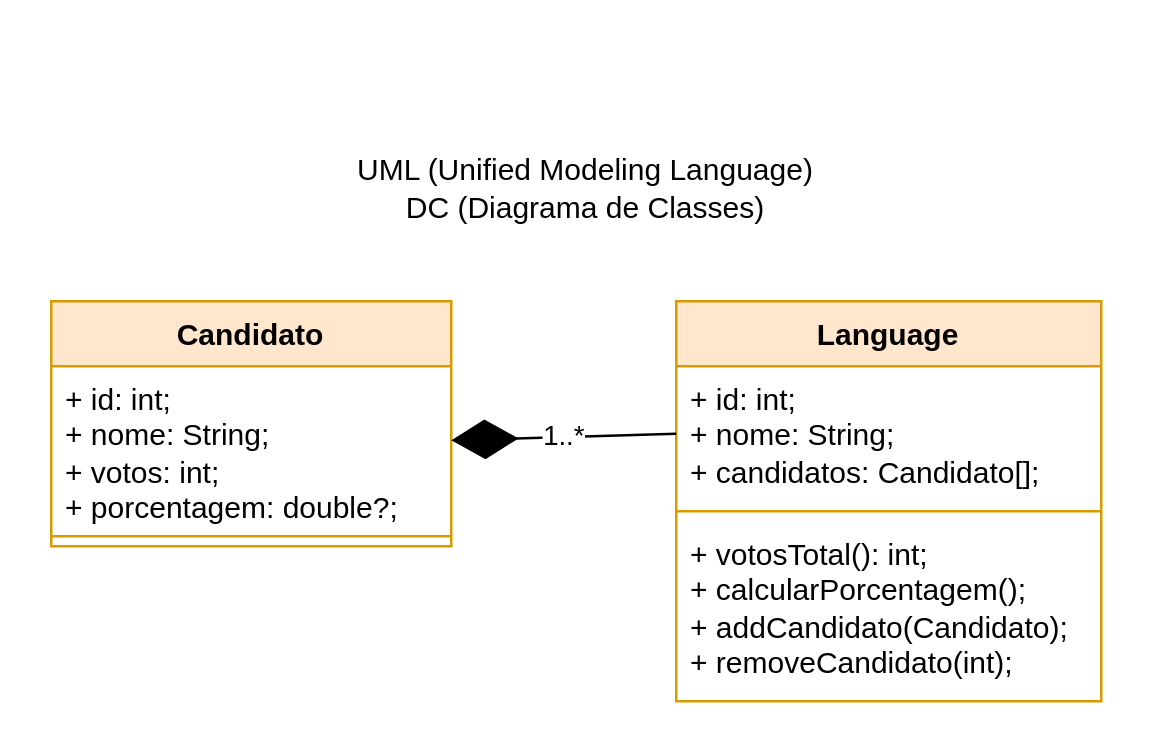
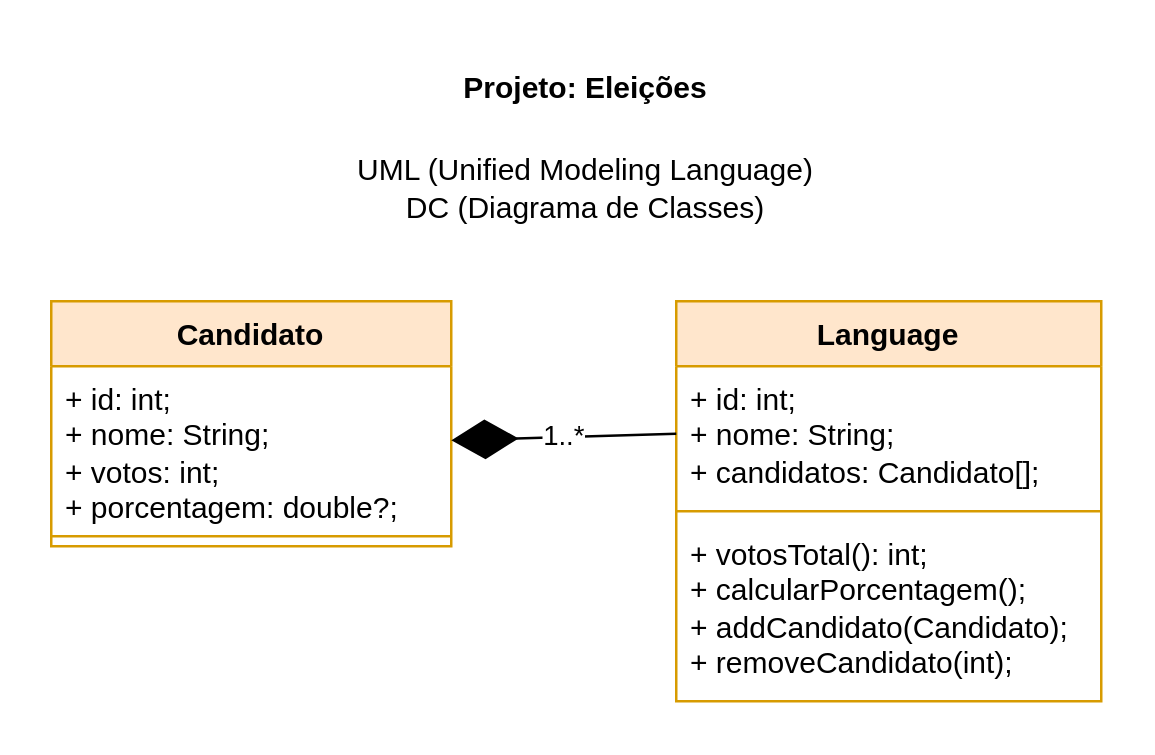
none -> (586, 89)
